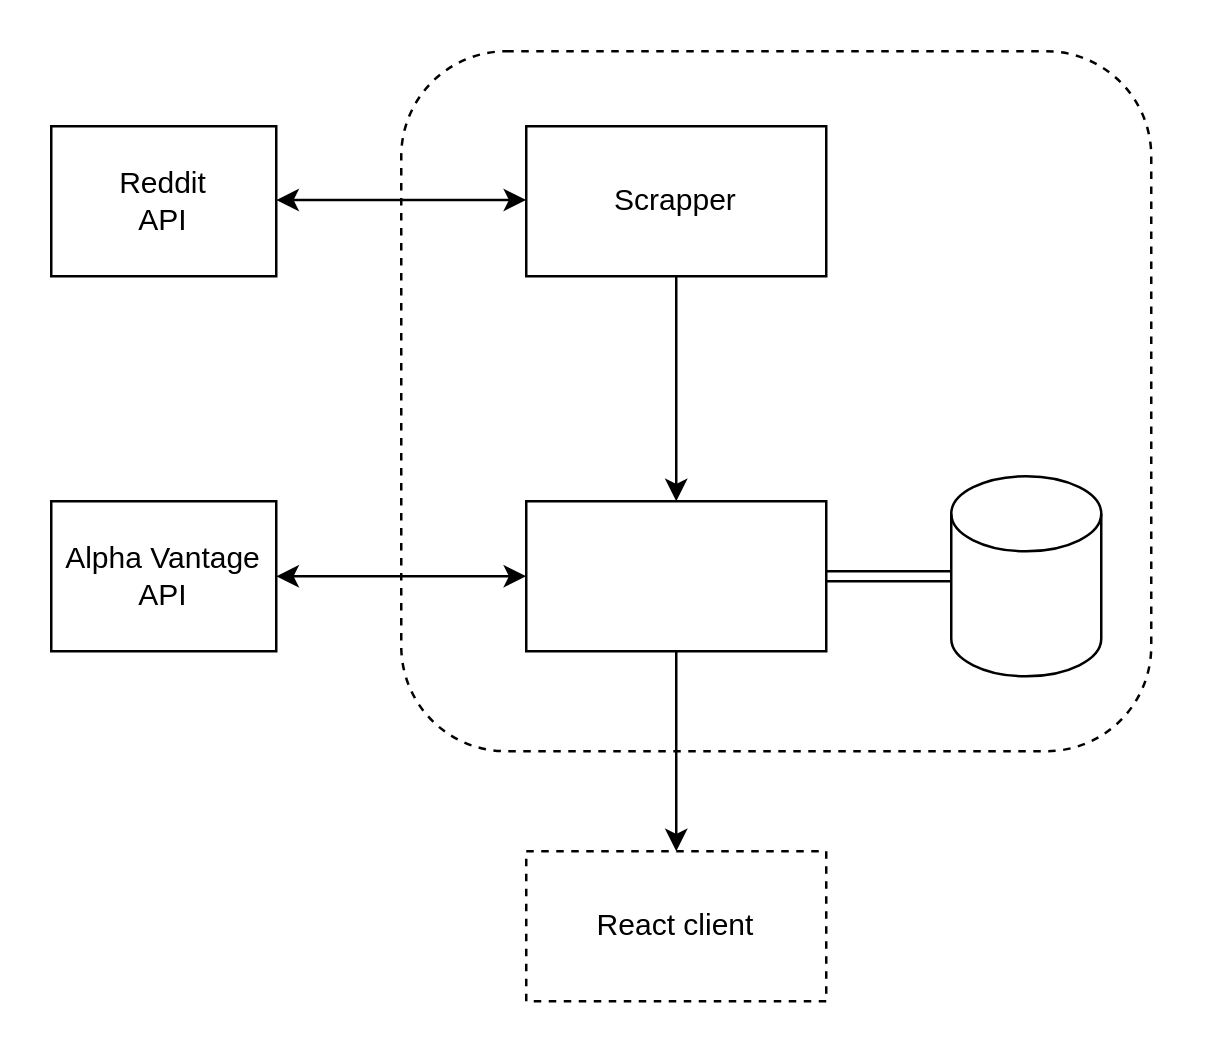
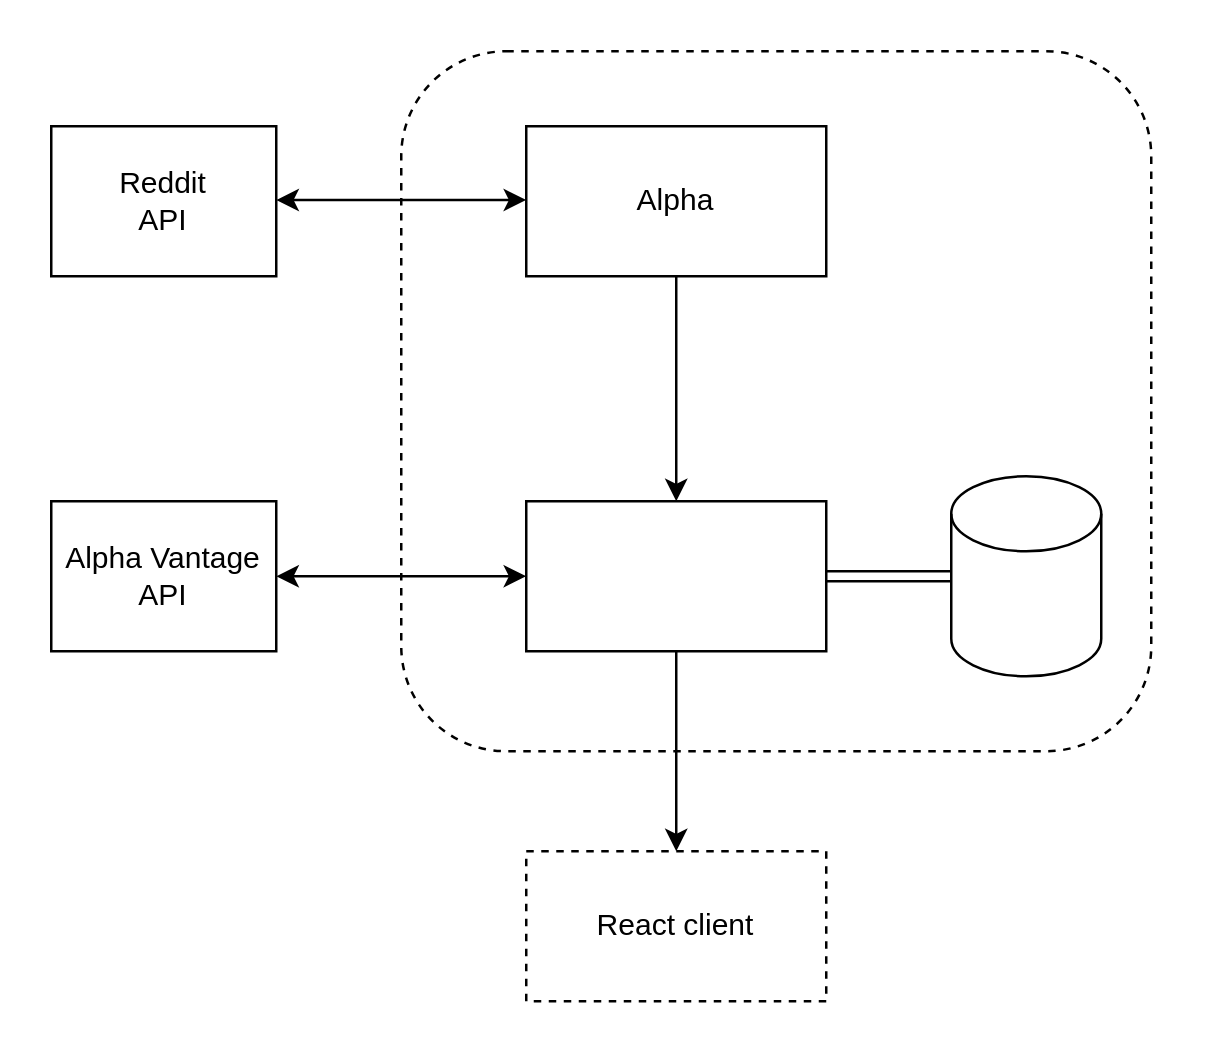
(676, 201) -> (676, 201)
